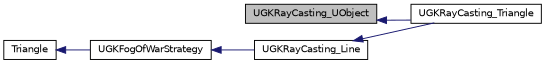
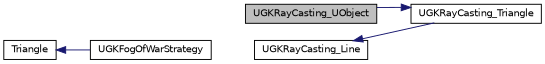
(399, 20) -> (389, 7)
(238, 50) -> none
